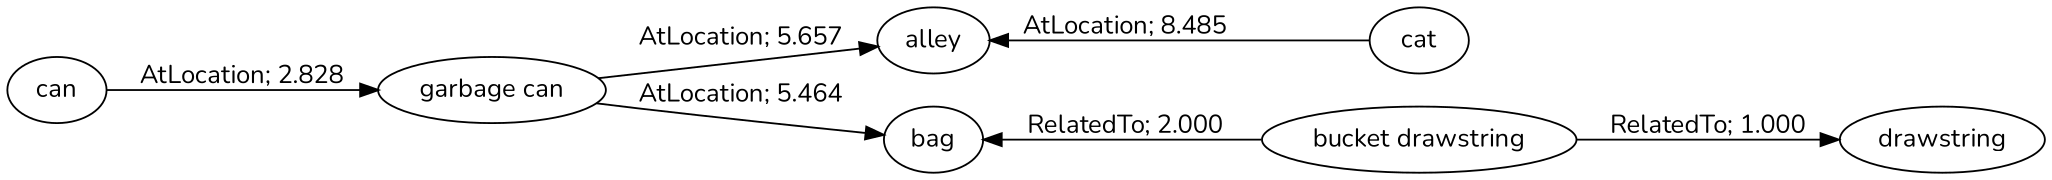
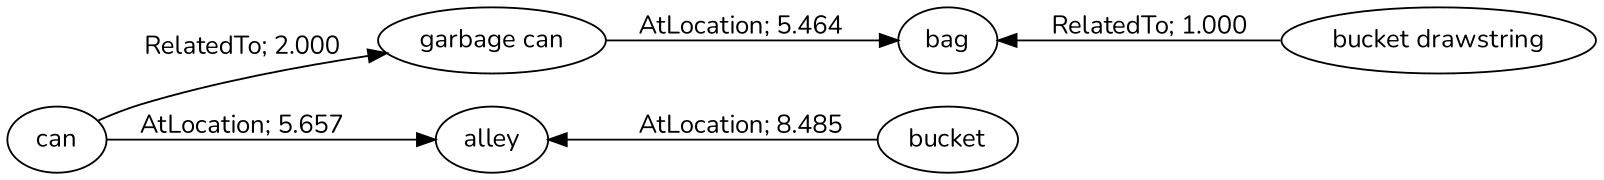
(1419, 40) -> (948, 140)
(729, 63) -> (262, 140)
(243, 76) -> (243, 47)
(1126, 126) -> (1150, 27)
(1942, 140) -> none
